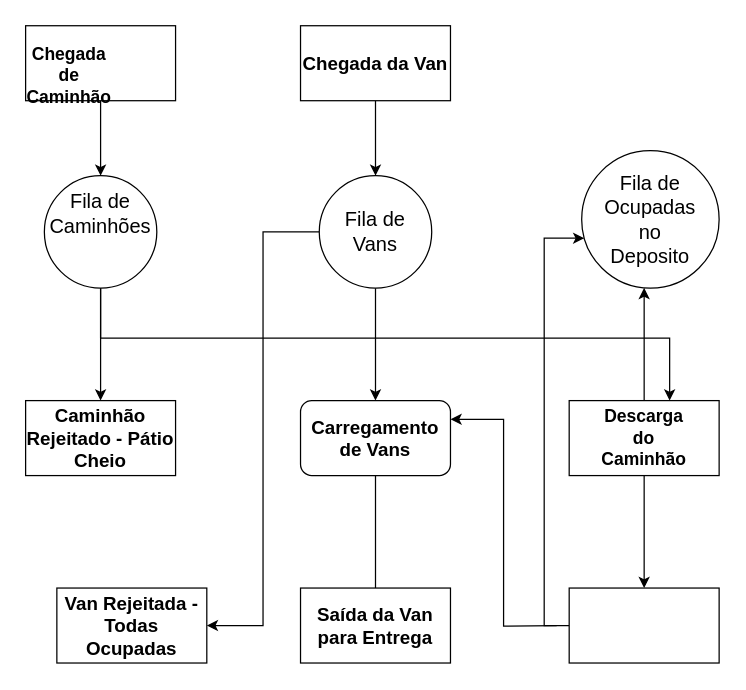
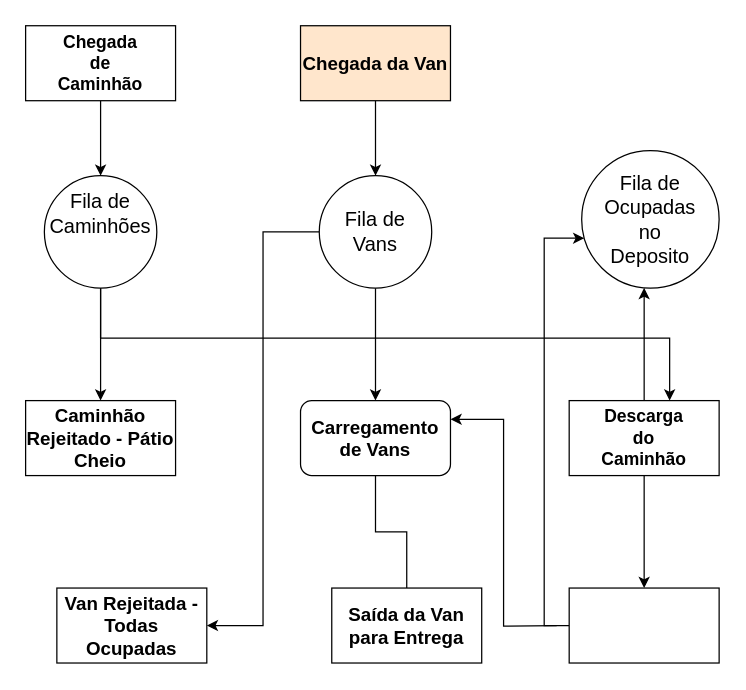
(376, 63) -> (376, 63)
(69, 76) -> (101, 63)
(376, 626) -> (407, 626)
